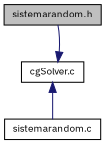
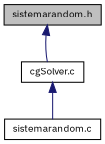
(59, 38) -> (46, 49)
